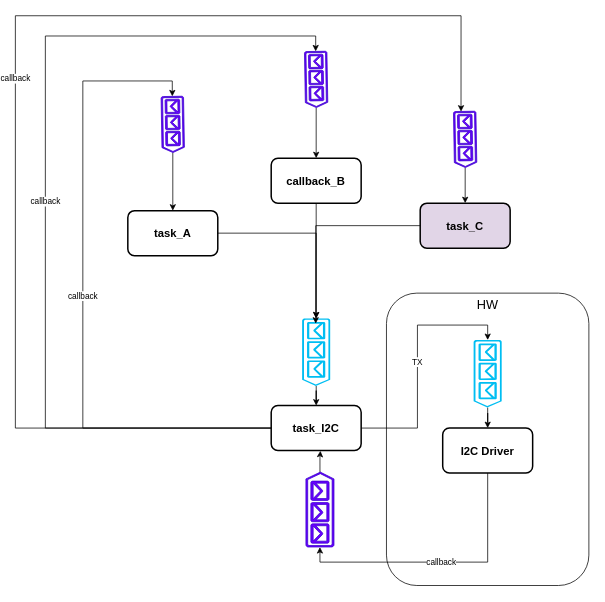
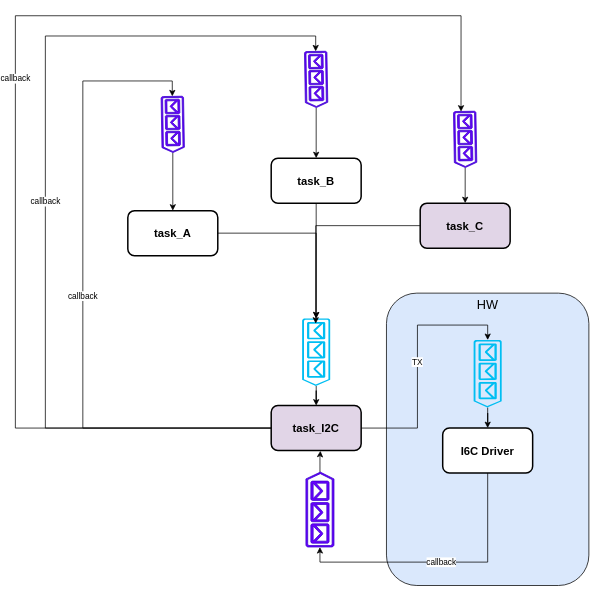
(316, 180) -> (316, 180)
(488, 306) -> (488, 306)
(316, 428) -> (316, 428)
(488, 450) -> (488, 450)
